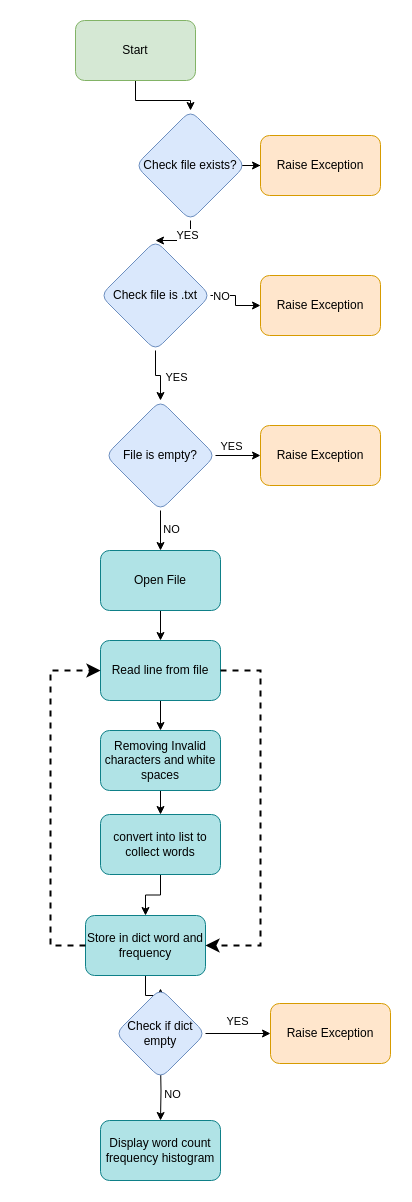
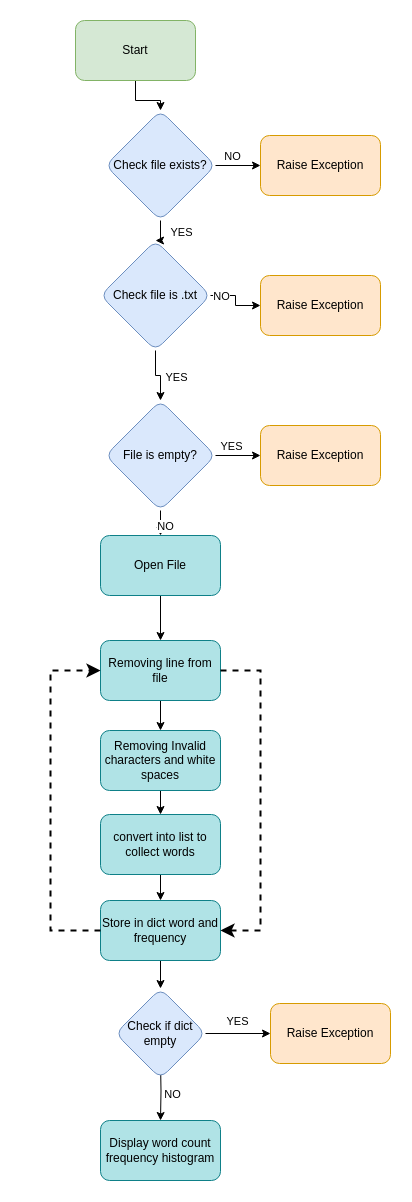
(191, 166) -> (161, 166)
(161, 581) -> (161, 566)
(161, 671) -> (161, 671)
(146, 946) -> (161, 931)
